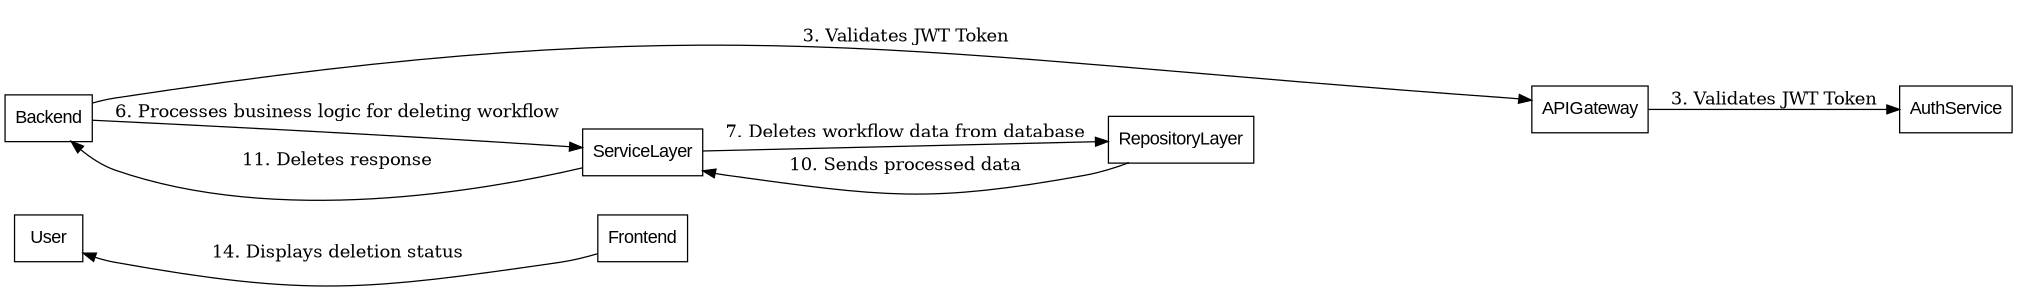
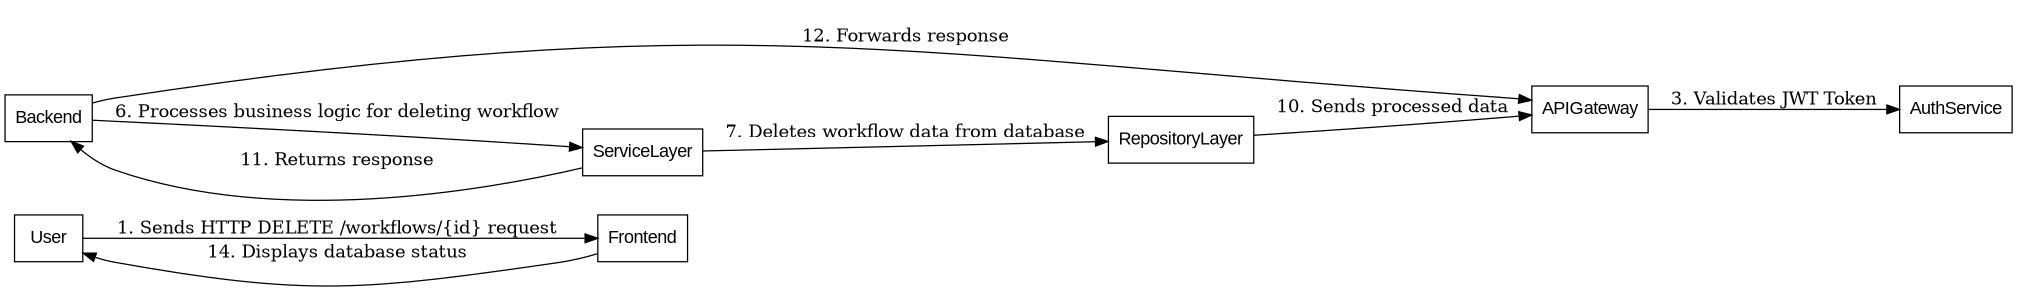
(906, 37) -> (906, 37)
(337, 161) -> (337, 161)
(923, 194) -> (1386, 126)
none -> (334, 238)
(337, 253) -> (337, 253)
